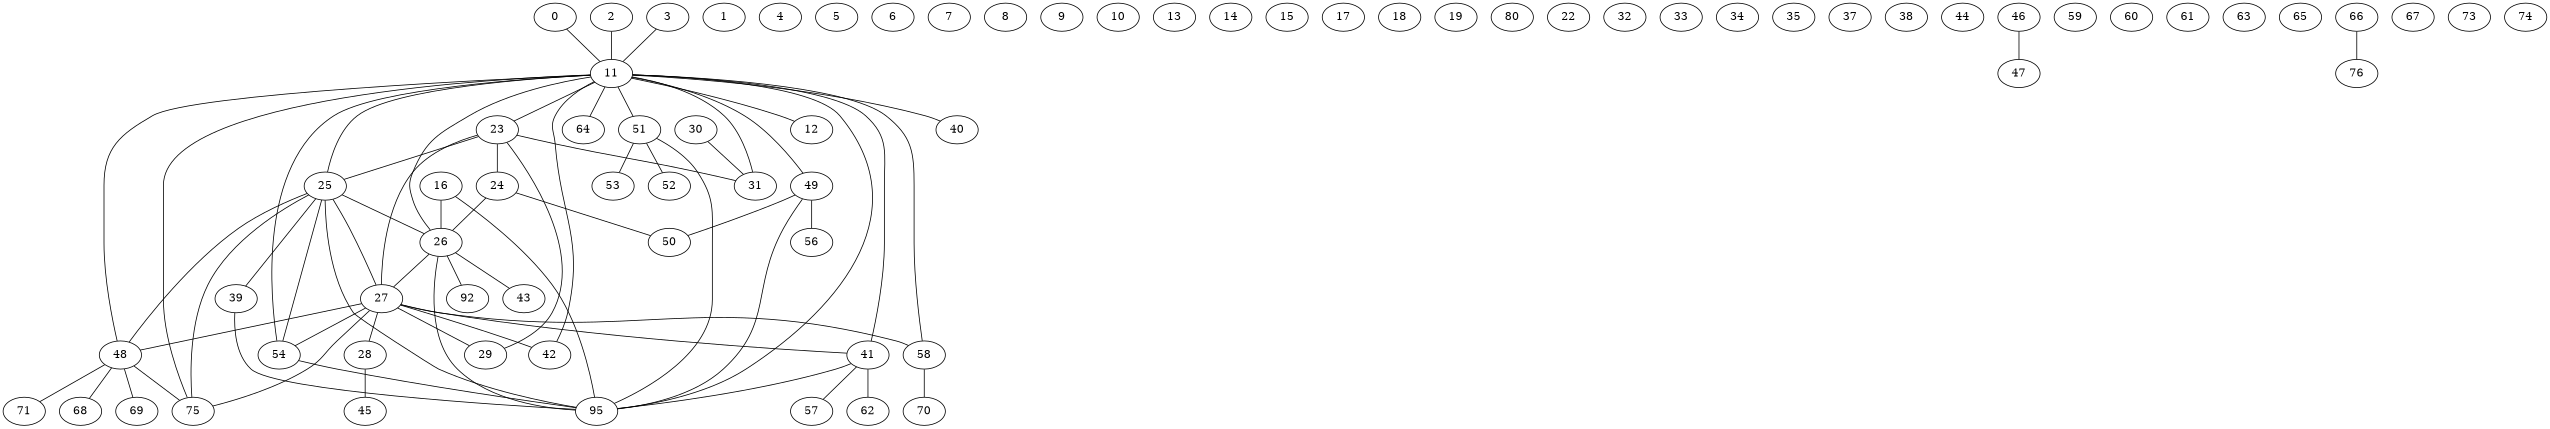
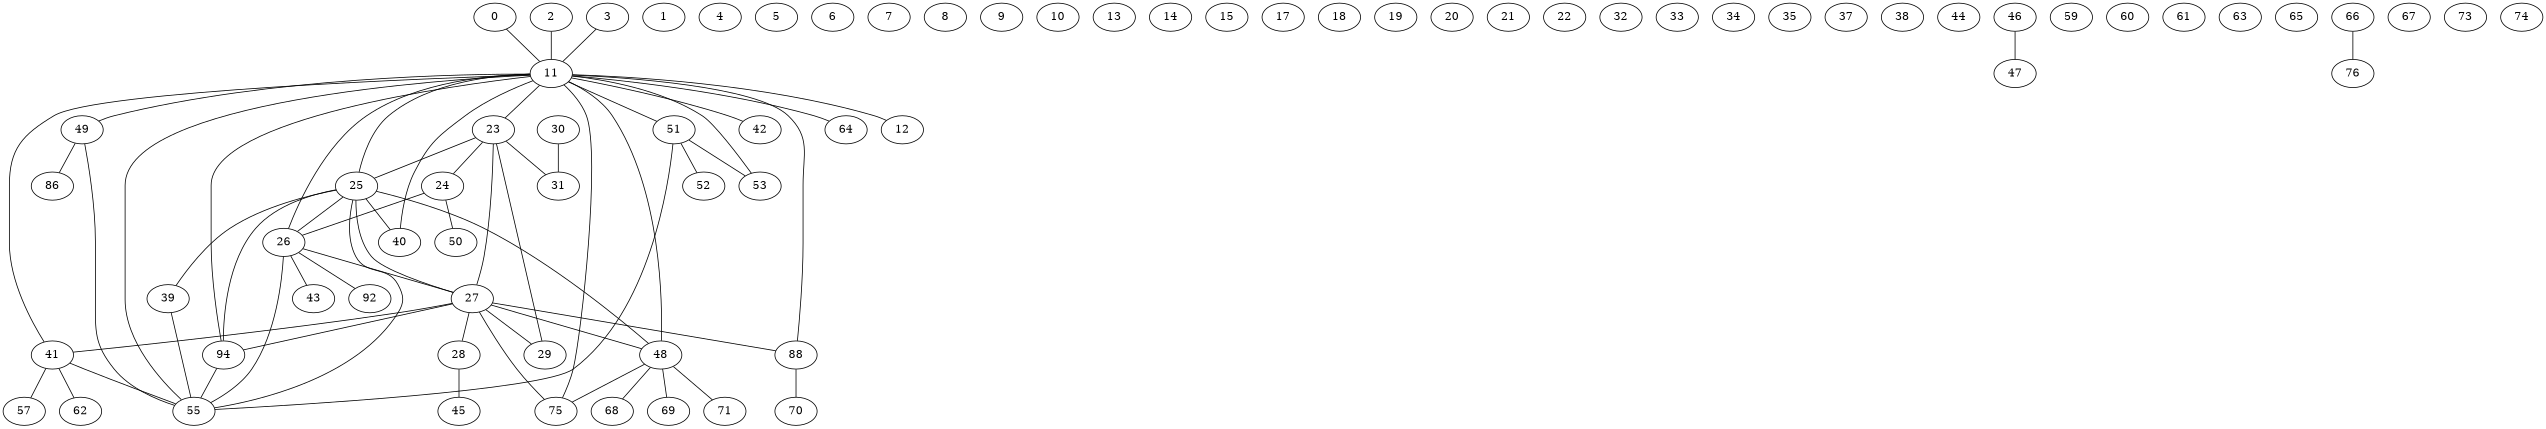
none -> (1508, 17)
(1512, 17) -> (1452, 17)
(709, 104) -> (694, 111)
(441, 186) -> none
(742, 216) -> none
(812, 242) -> (52, 186)
(214, 275) -> (378, 214)
(466, 325) -> none
(279, 355) -> (224, 355)
(924, 355) -> (796, 355)
(597, 411) -> (194, 411)
